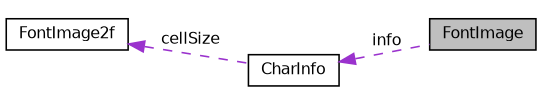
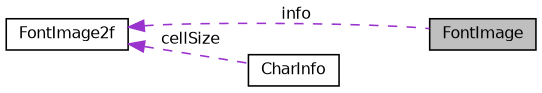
(392, 52) -> (287, 24)
